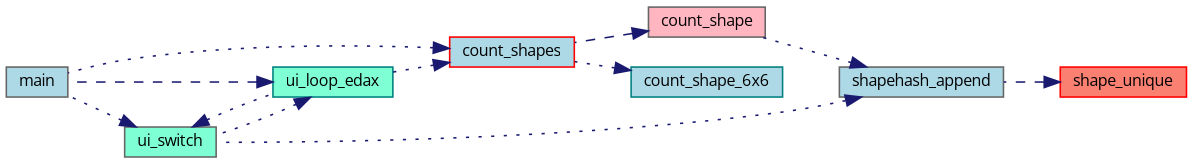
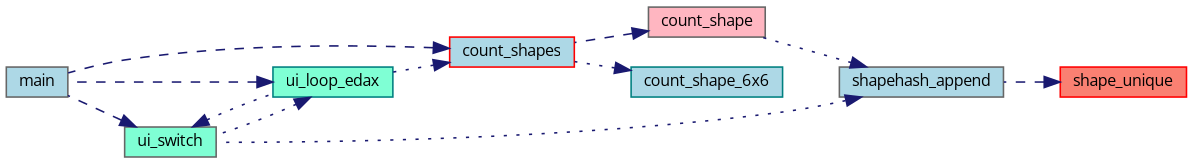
(250, 48) -> (250, 48)
(95, 108) -> (95, 108)
